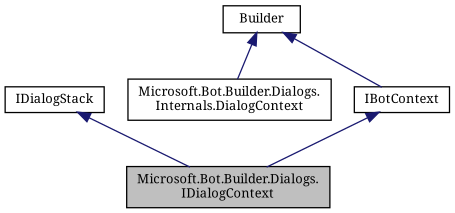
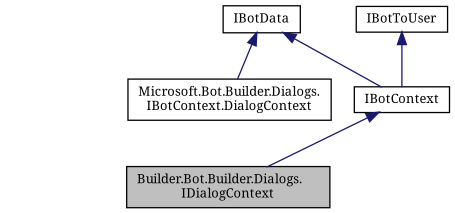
(262, 19) -> (262, 19)
none -> (402, 19)
(55, 100) -> none
(230, 100) -> (230, 100)
(228, 187) -> (228, 187)
